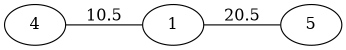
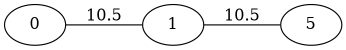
(242, 16) -> (242, 16)
(35, 25) -> (35, 25)
